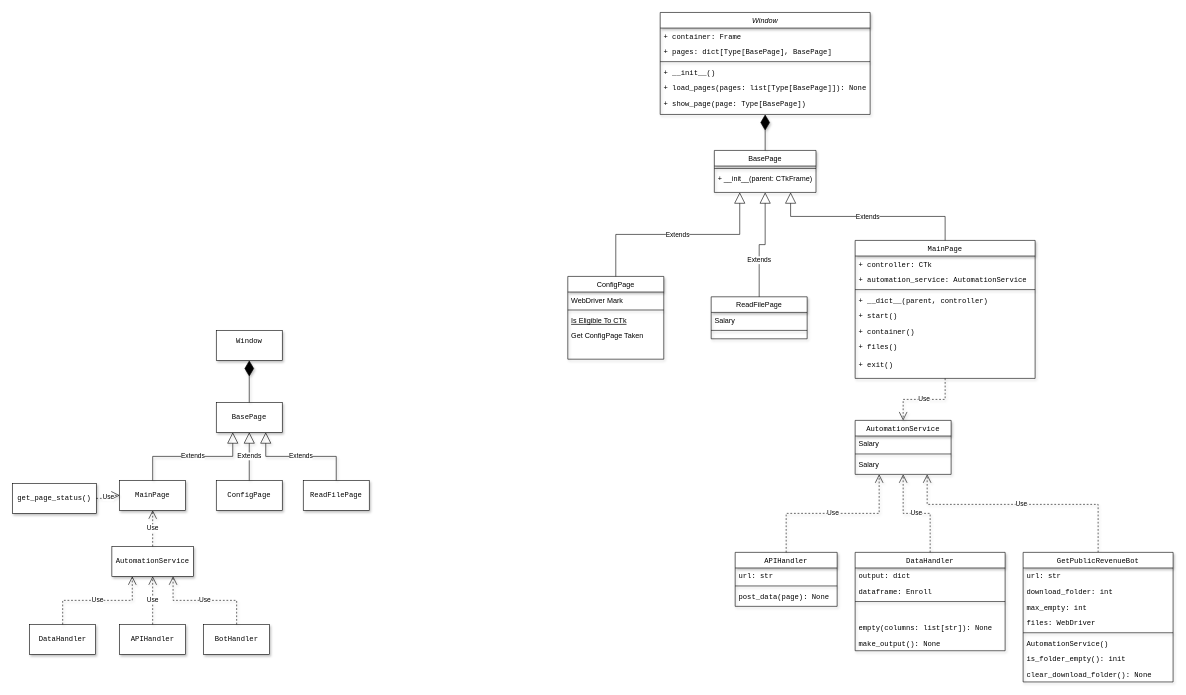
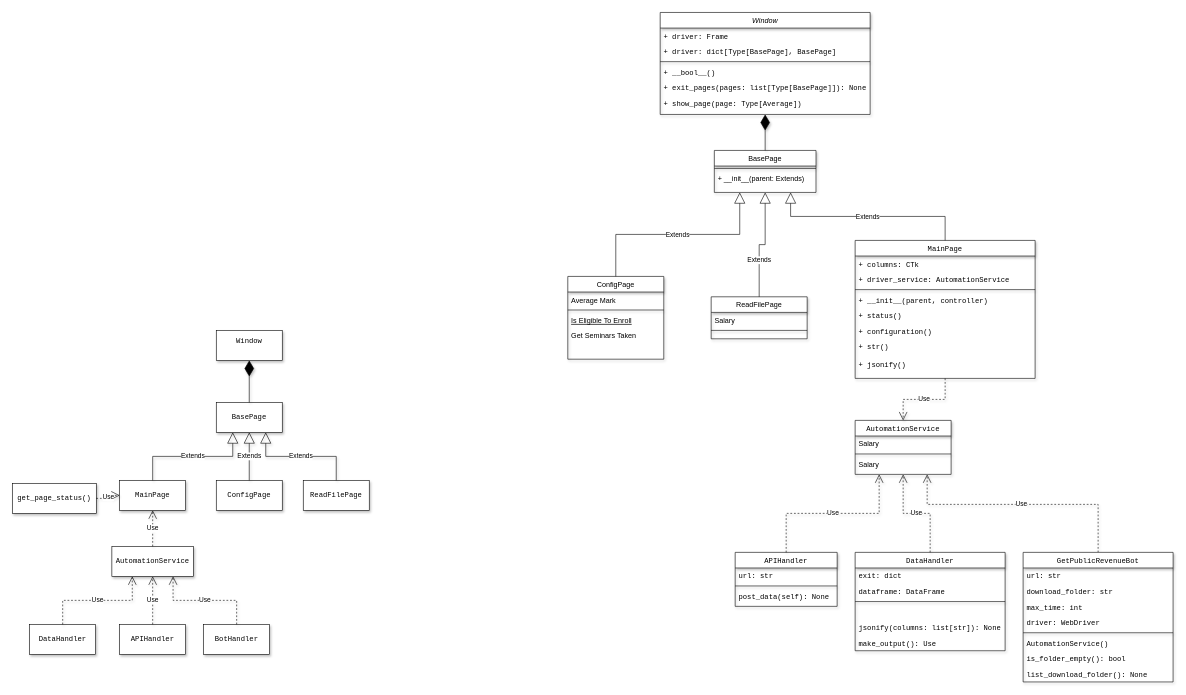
(696, 36) -> (690, 36)
(737, 52) -> (738, 52)
(685, 72) -> (686, 72)
(751, 88) -> (751, 88)
(727, 103) -> (725, 103)
(770, 179) -> (768, 179)
(888, 264) -> (883, 264)
(931, 280) -> (923, 280)
(598, 300) -> (594, 300)
(913, 300) -> (913, 300)
(876, 316) -> (878, 316)
(601, 320) -> (605, 320)
(883, 331) -> (890, 331)
(609, 336) -> (605, 336)
(874, 347) -> (872, 347)
(873, 365) -> (879, 365)
(880, 576) -> (875, 576)
(889, 592) -> (897, 592)
(1062, 592) -> (1063, 592)
(779, 596) -> (778, 596)
(1052, 607) -> (1049, 607)
(1054, 623) -> (1057, 623)
(915, 628) -> (918, 628)
(895, 643) -> (893, 643)
(1067, 659) -> (1068, 659)
(1080, 674) -> (1077, 674)
